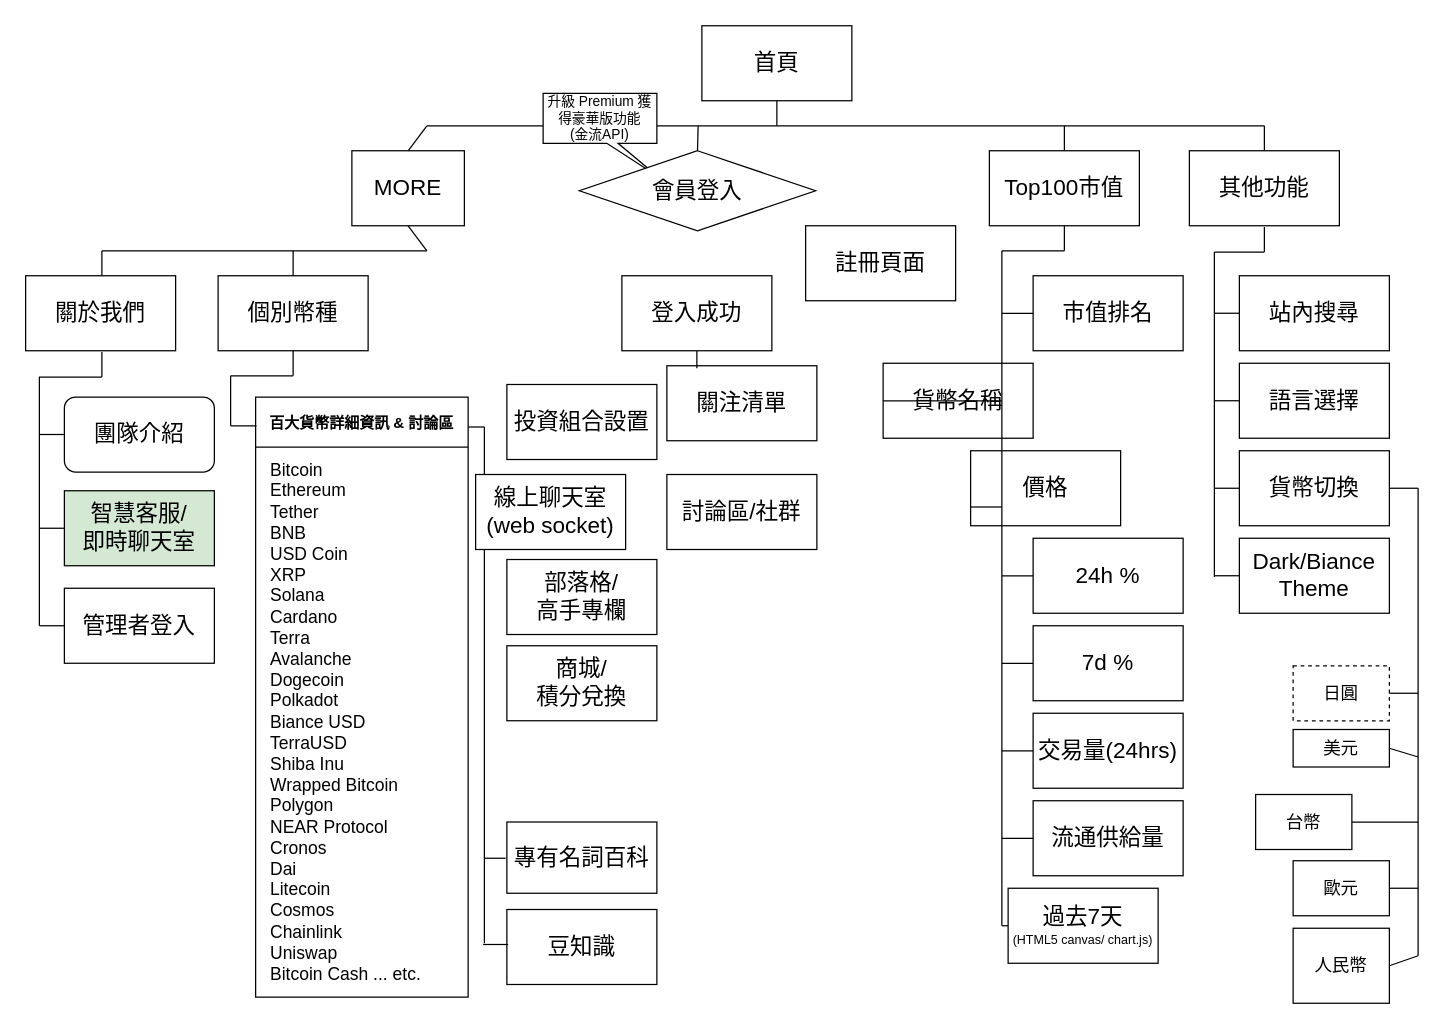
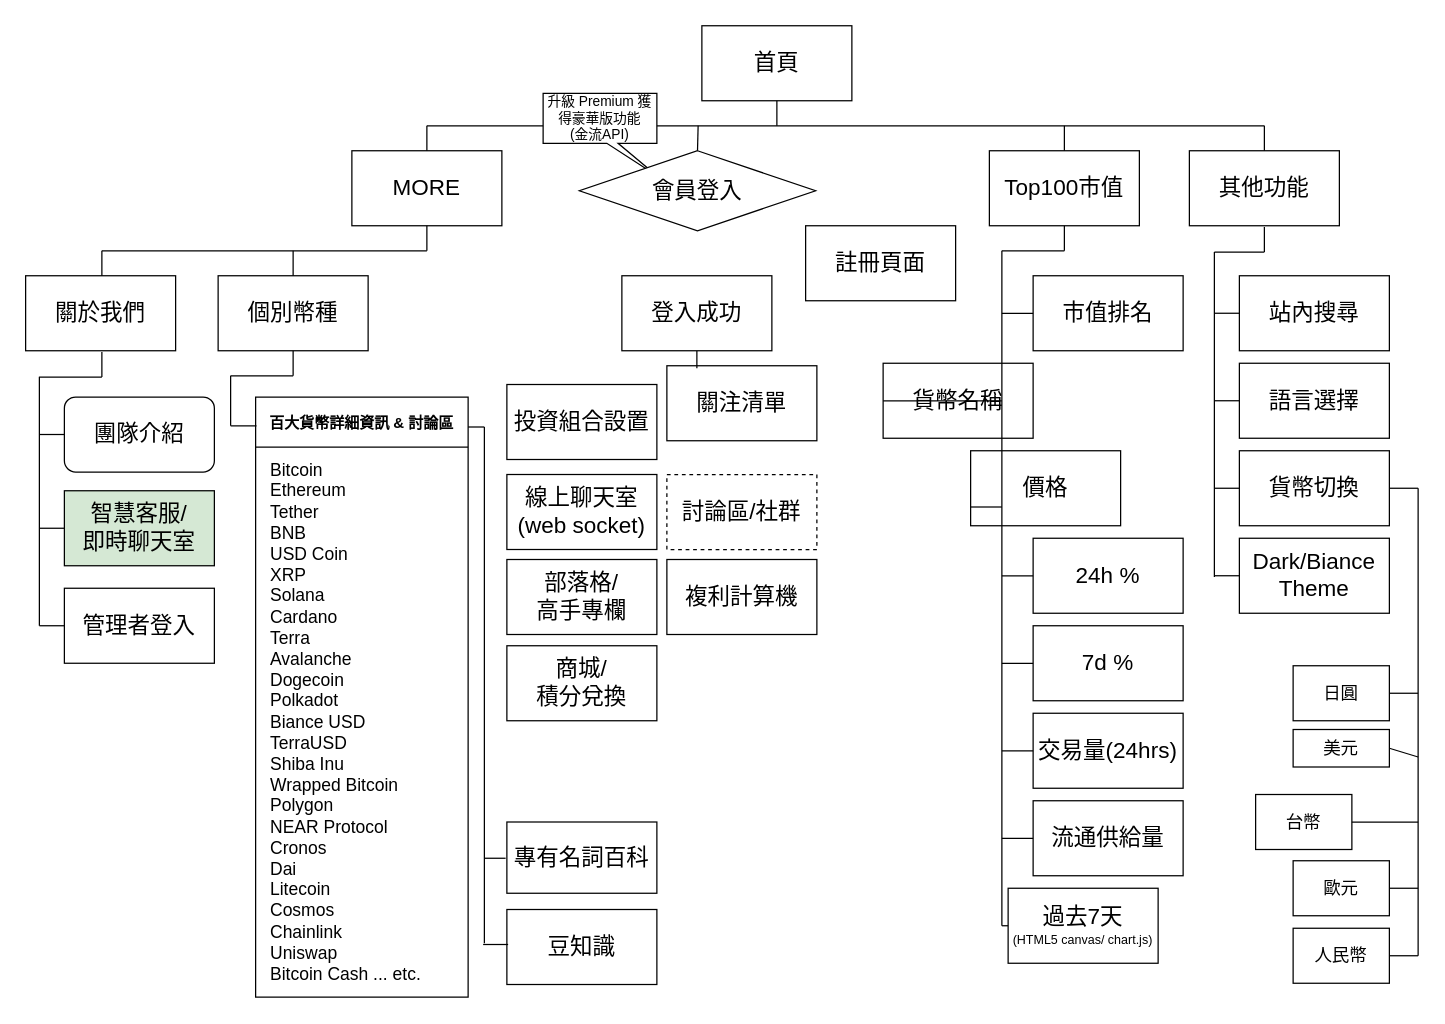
(408, 188) -> (427, 188)
(551, 512) -> (582, 512)
(742, 512) -> (742, 512)
none -> (742, 597)
(1341, 693) -> (1341, 693)
(1341, 966) -> (1341, 956)
